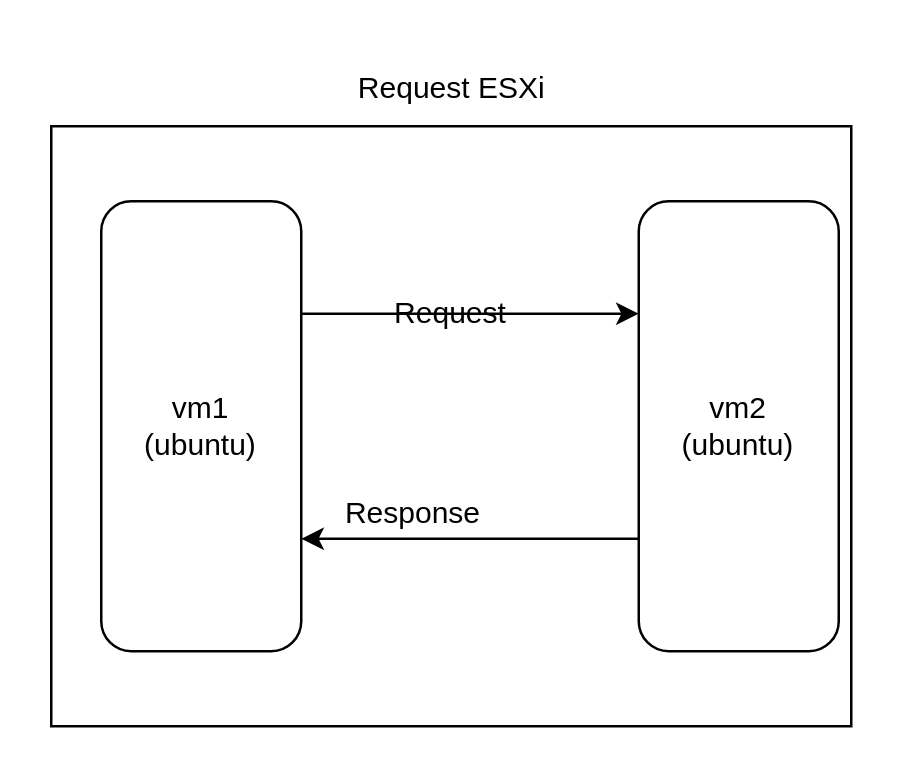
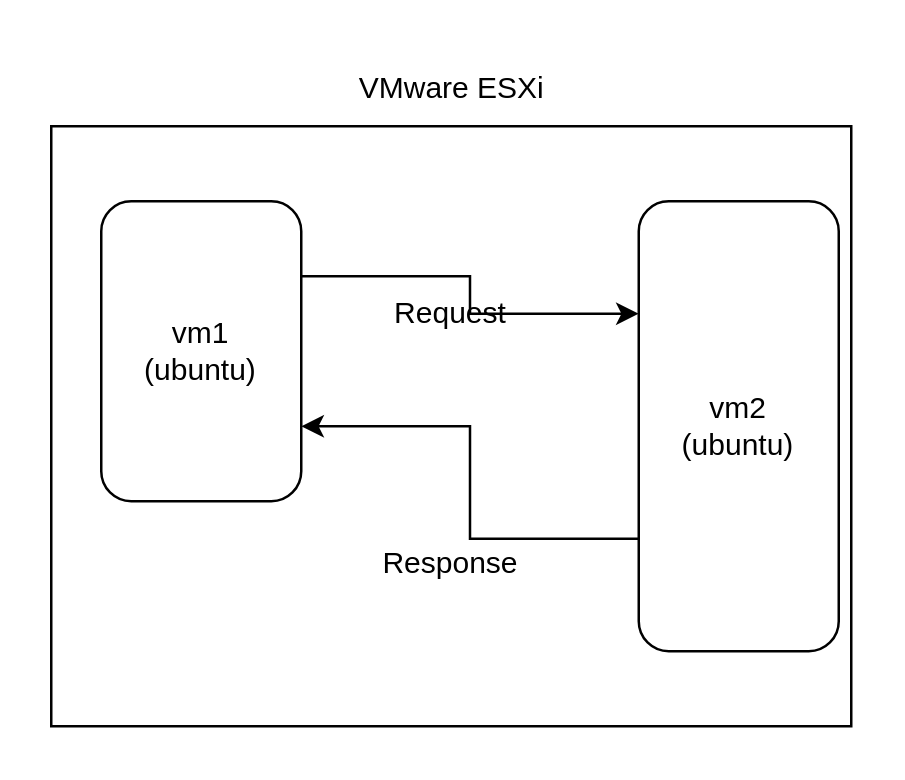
(453, 89) -> (453, 89)
(201, 426) -> (201, 351)
(414, 514) -> (451, 564)
